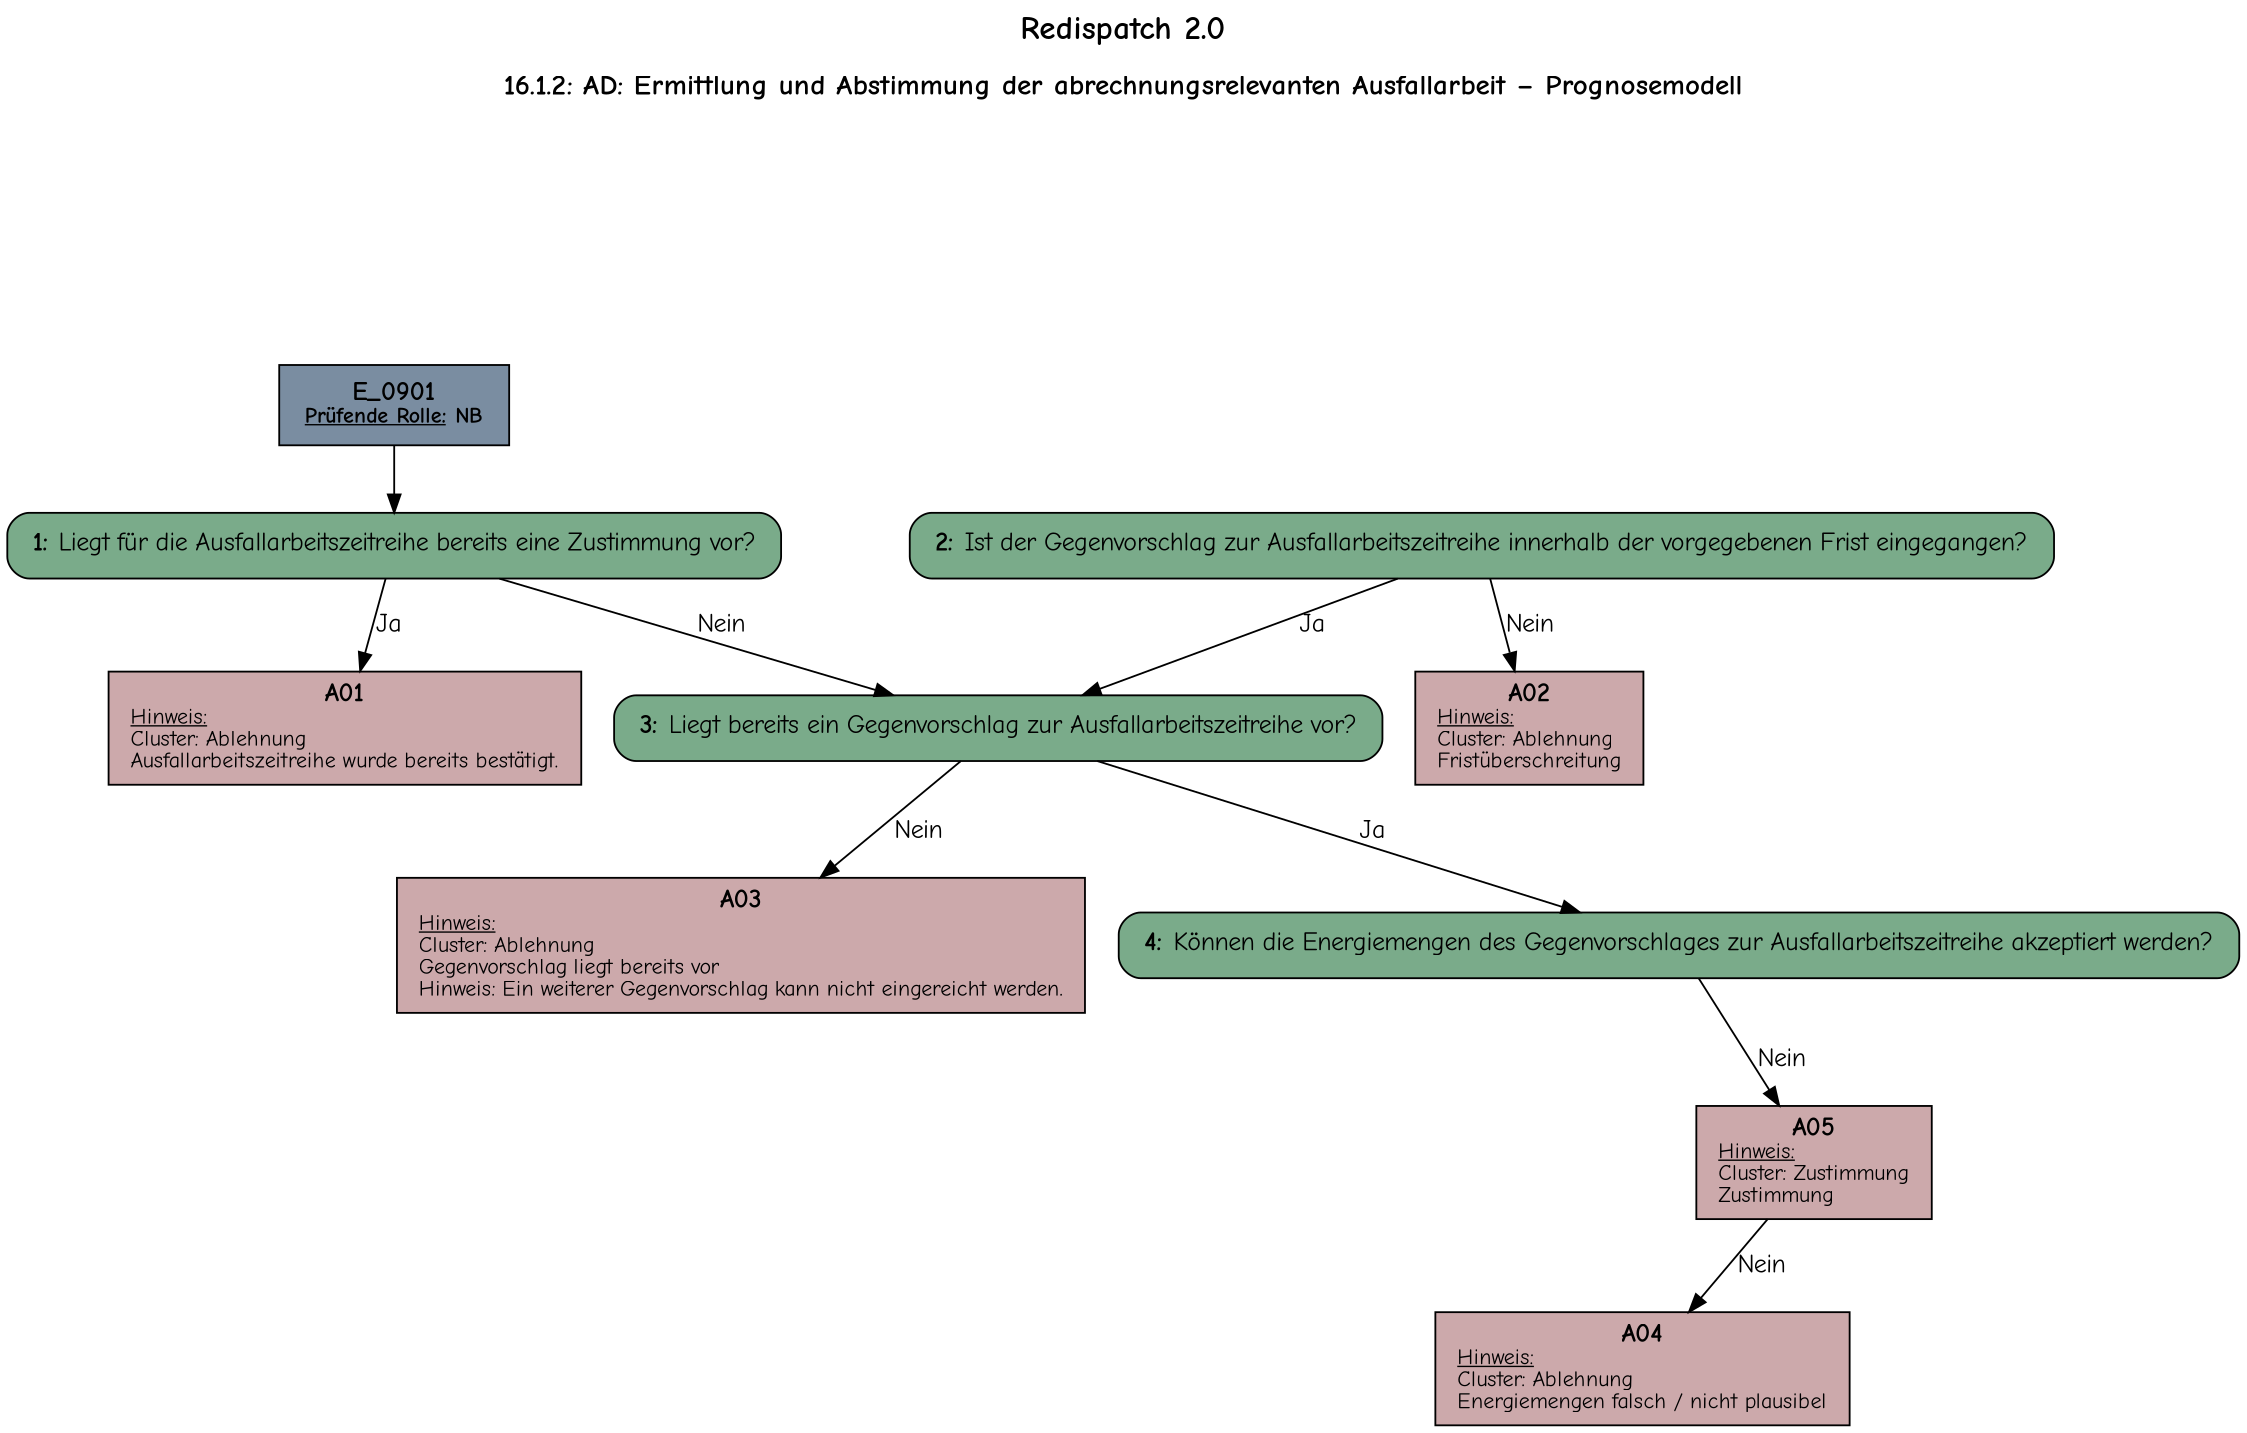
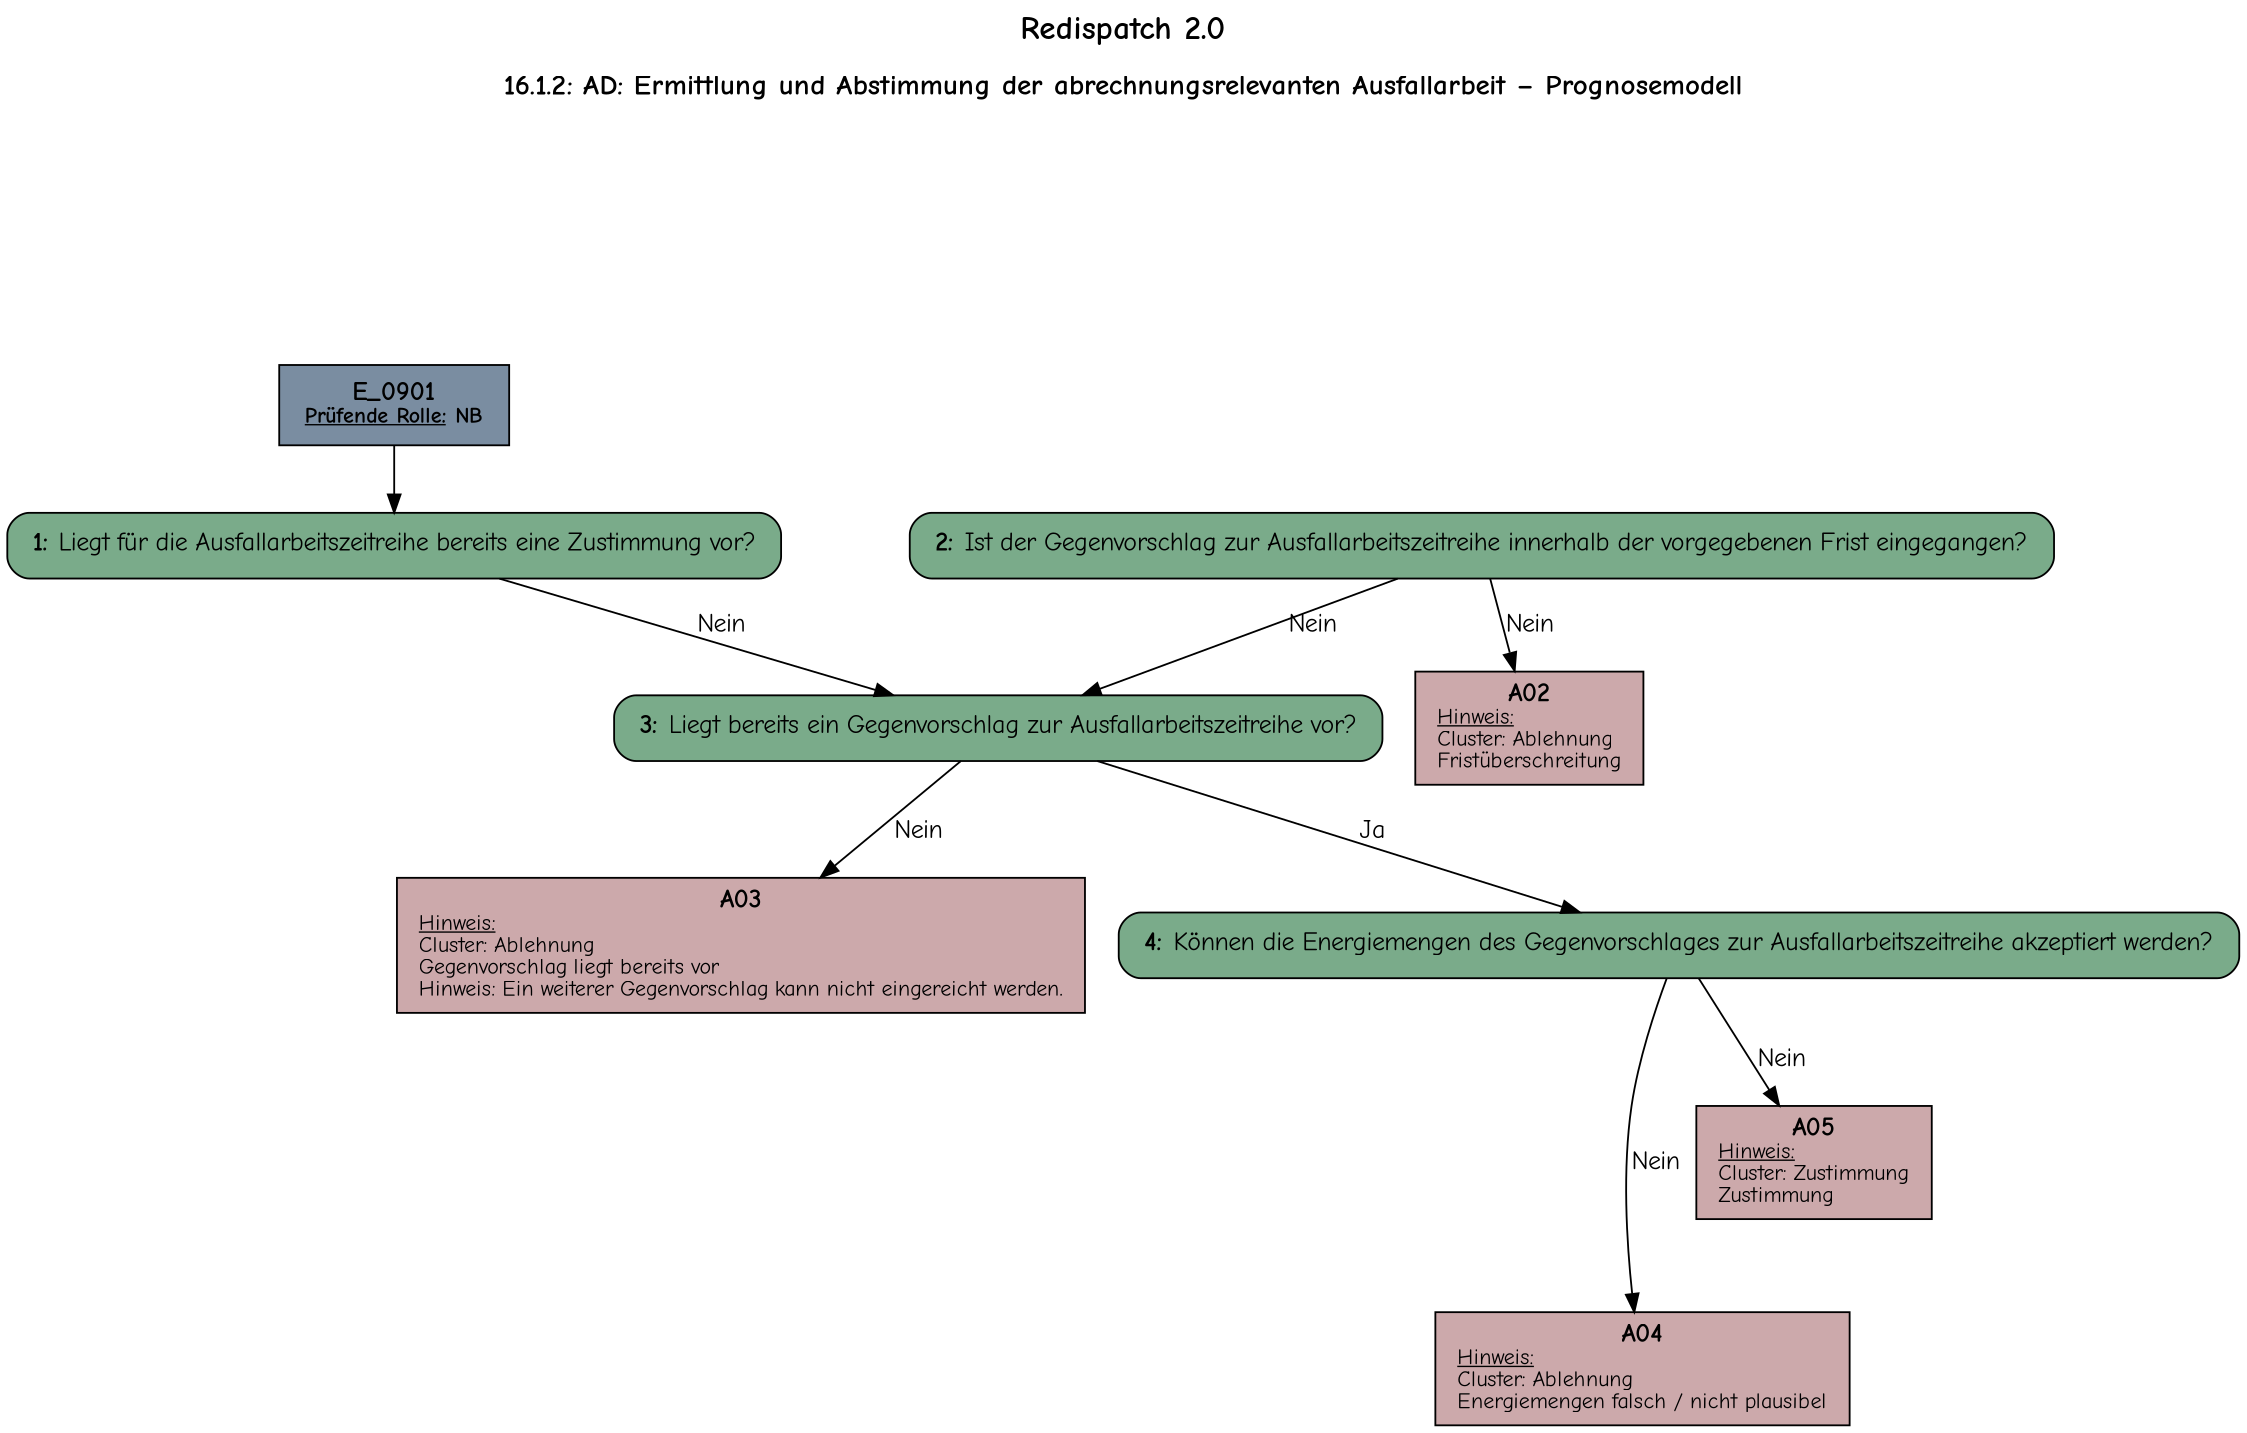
(1313, 625) -> (1313, 625)
(345, 728) -> none
(1734, 1259) -> (1628, 1134)
